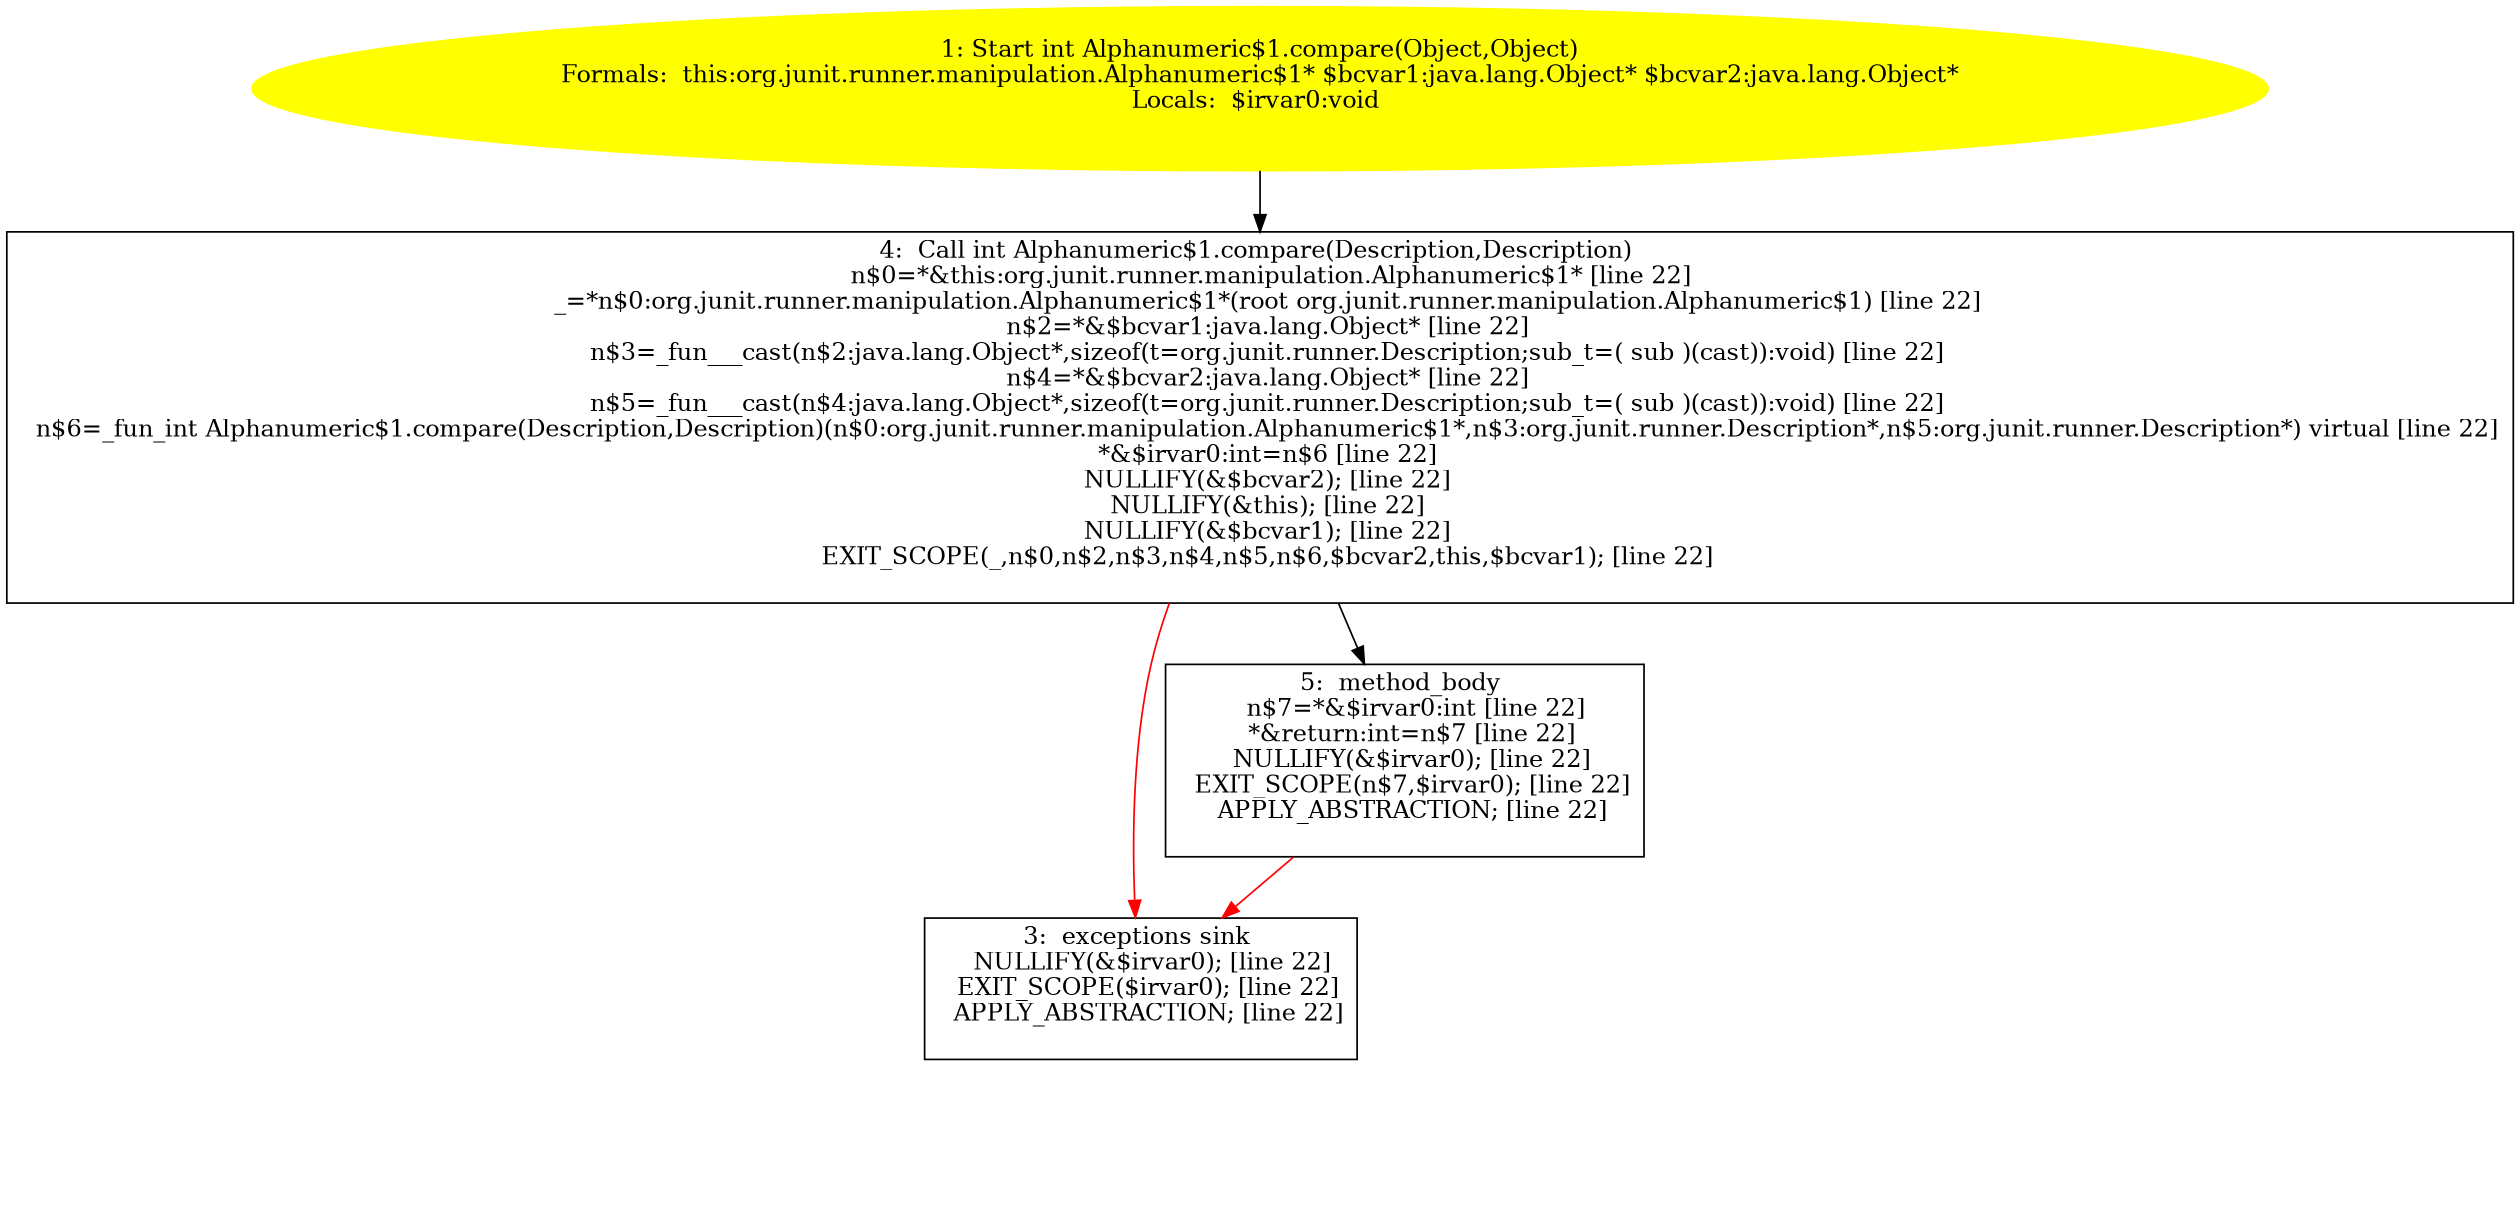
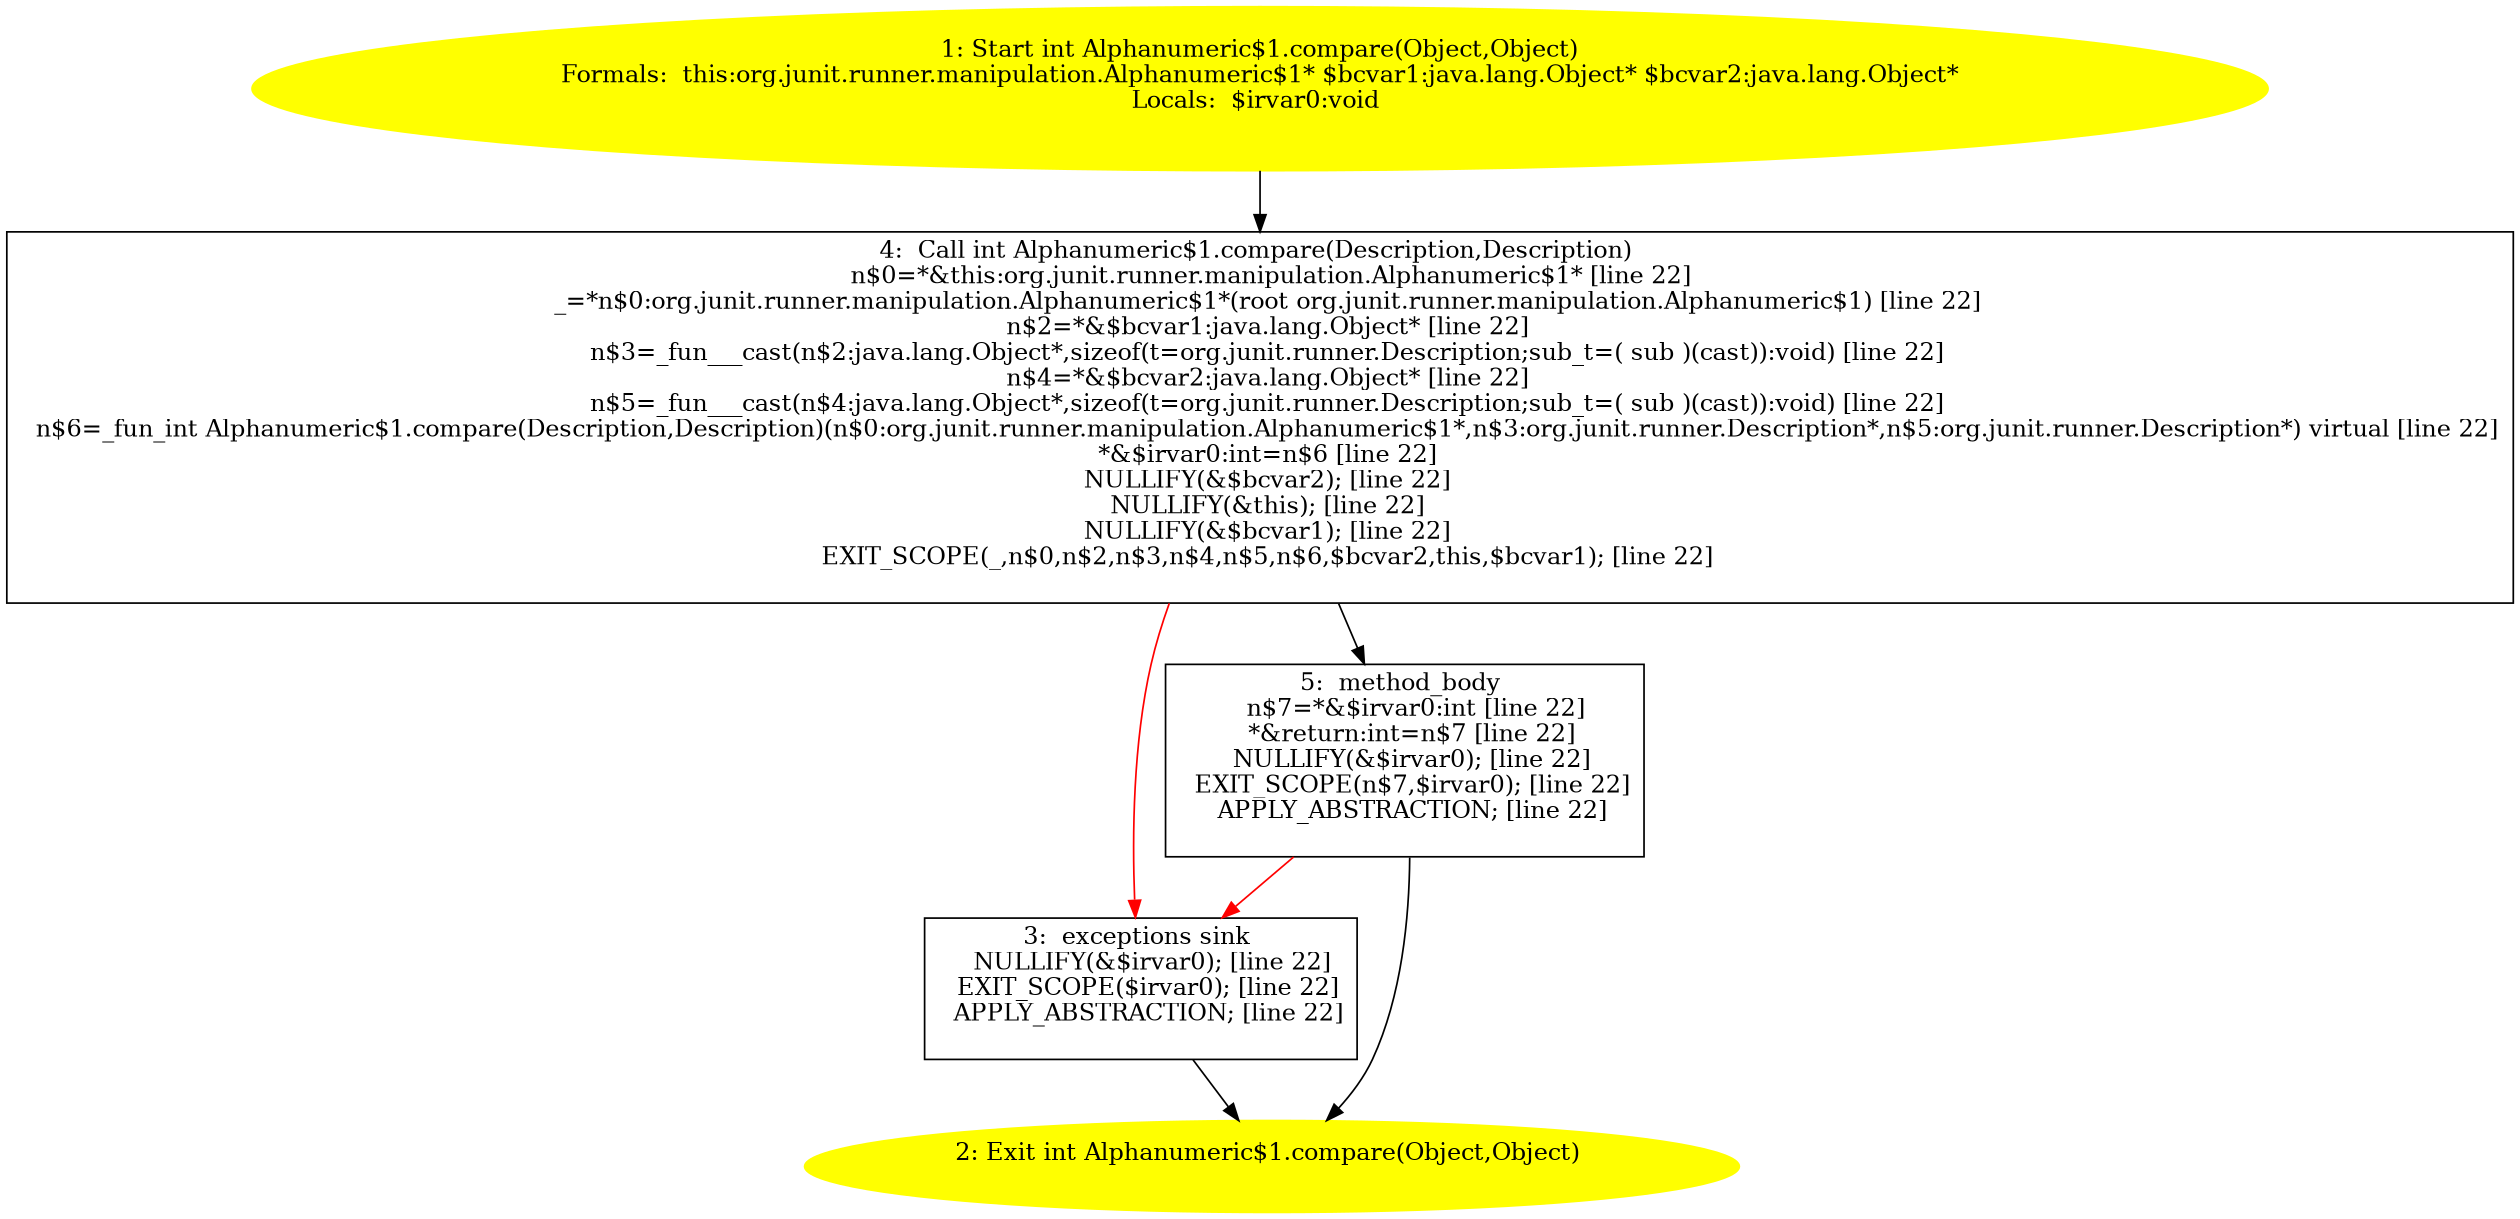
none -> (1272, 1166)
